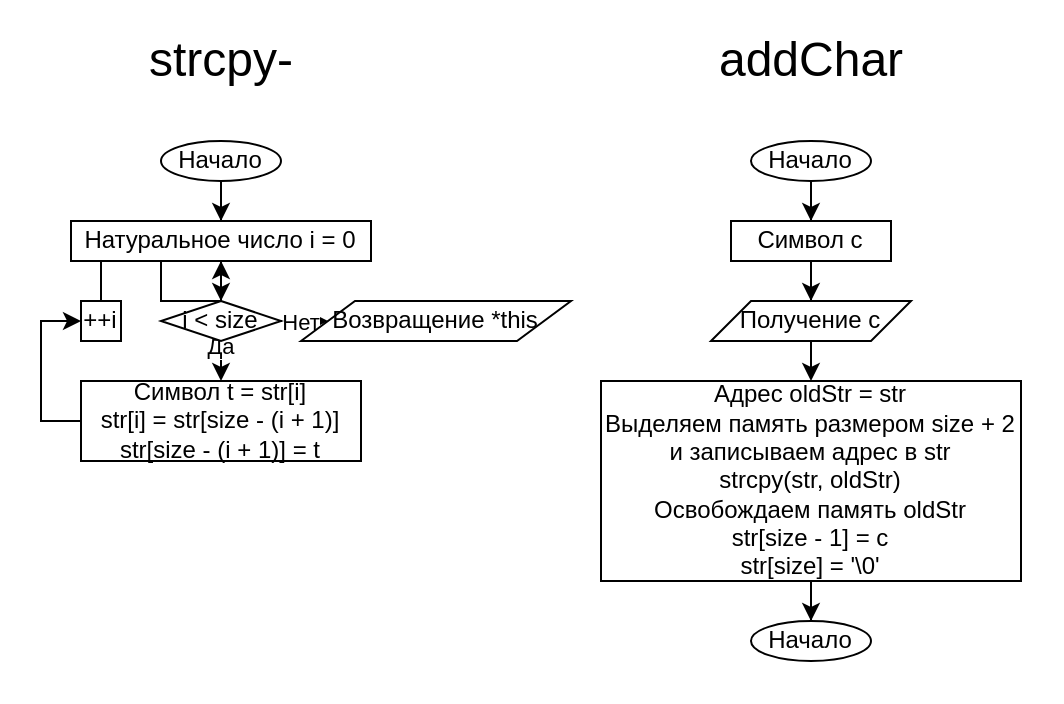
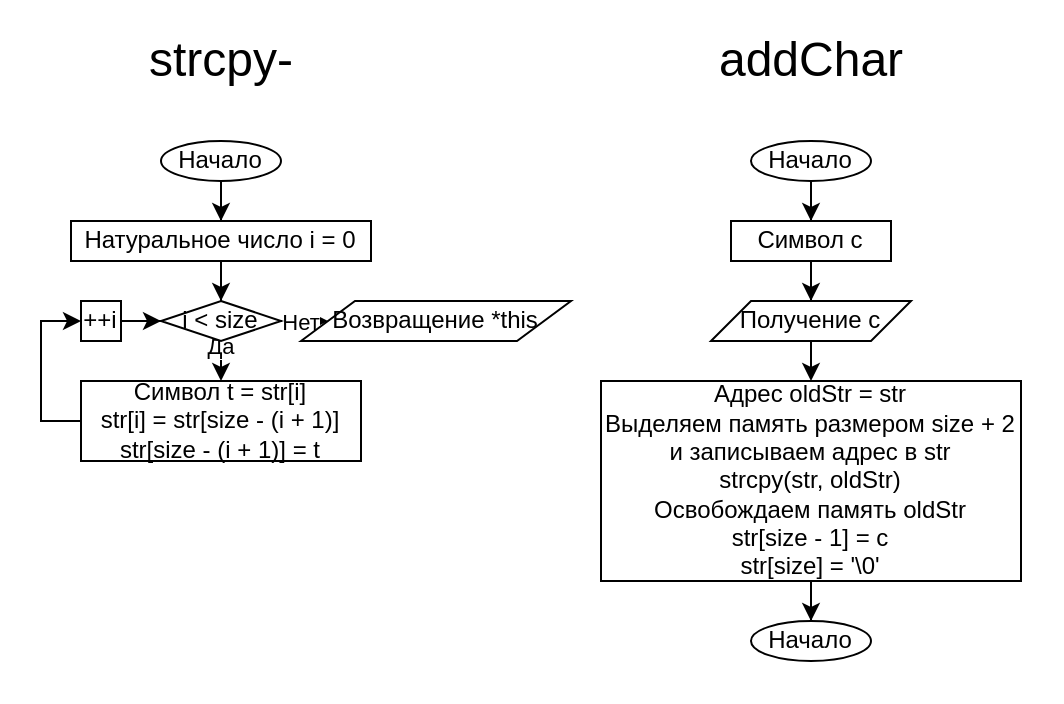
(221, 262) -> (221, 262)
(167, 301) -> (148, 321)
